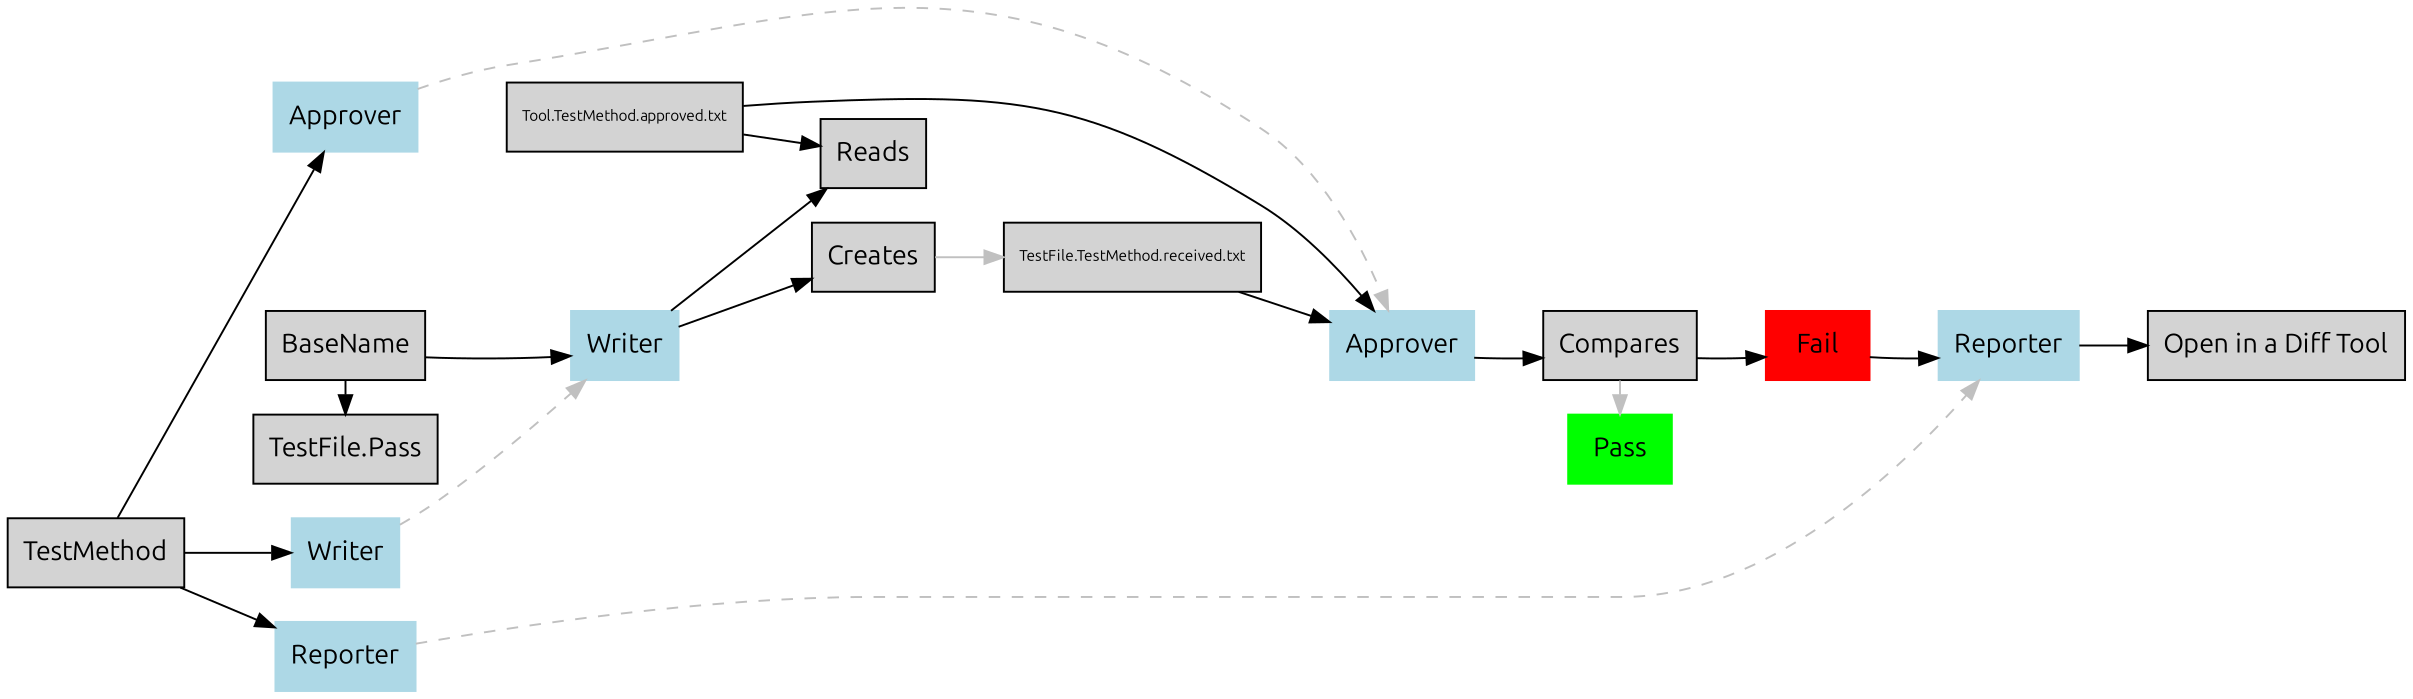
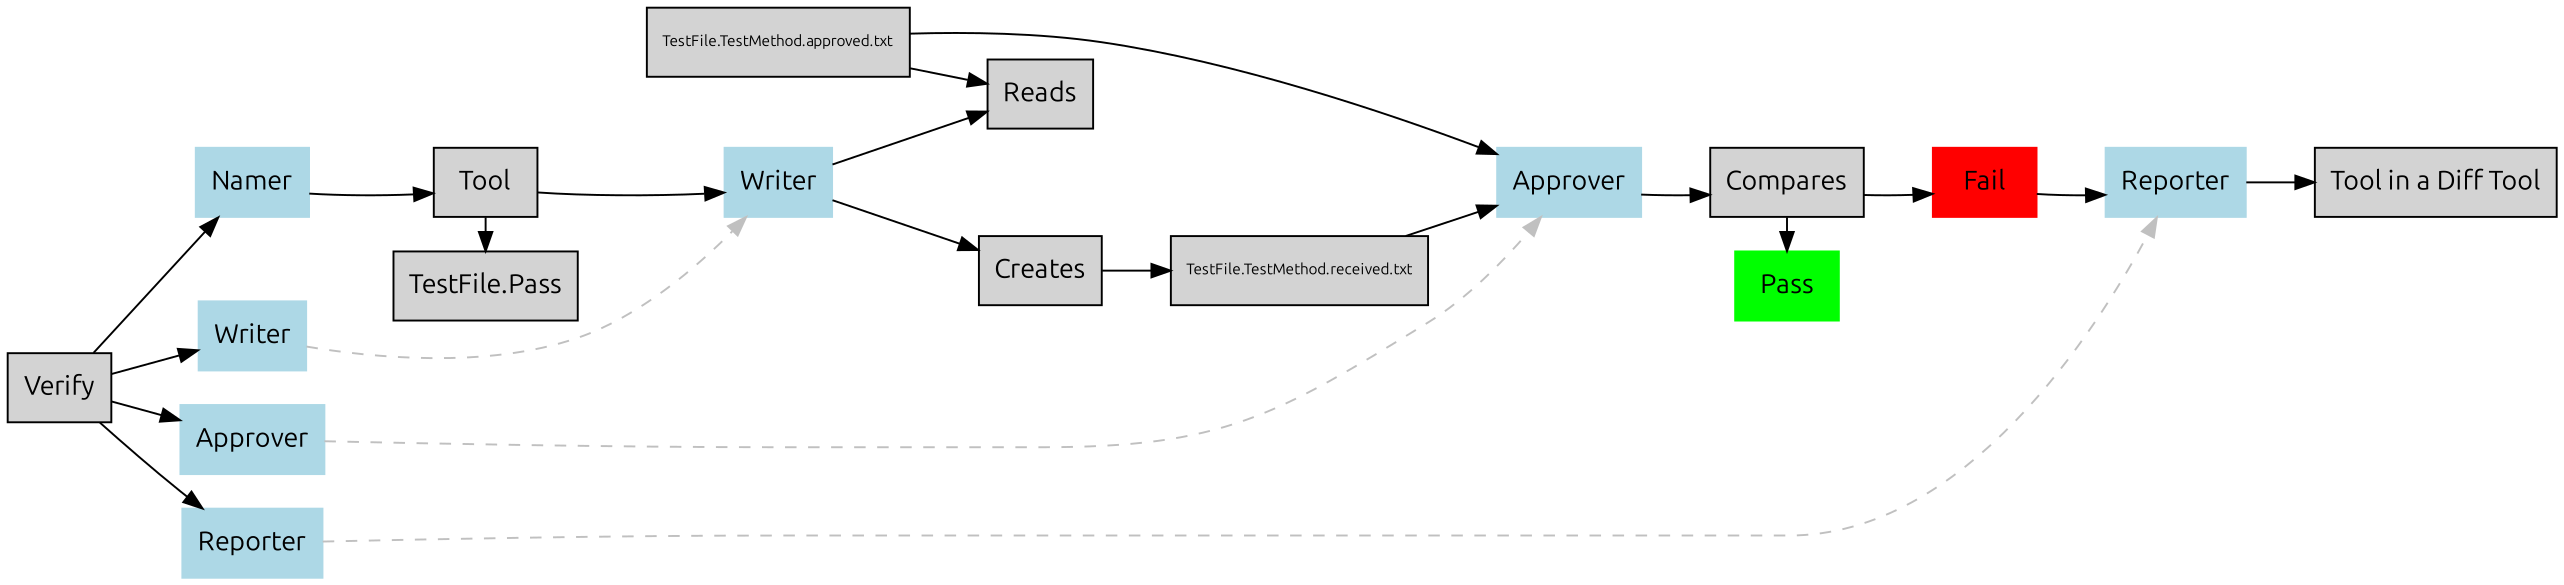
(625, 117) -> (778, 42)
none -> (252, 182)
(960, 257) -> (1127, 271)
(346, 346) -> (486, 182)
(2276, 346) -> (2436, 182)
(1620, 388) -> (1787, 224)
(96, 553) -> (60, 388)
